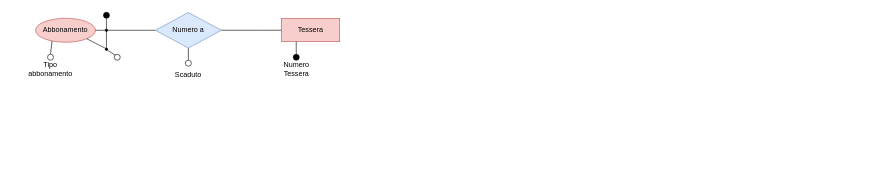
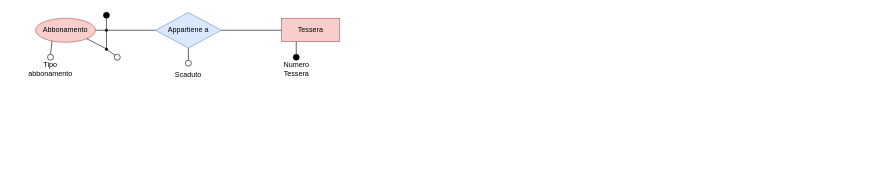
(188, 30) -> (188, 30)
